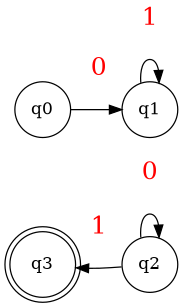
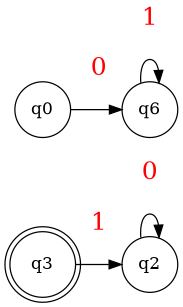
(150, 110) -> (150, 110)
(105, 268) -> (92, 265)
